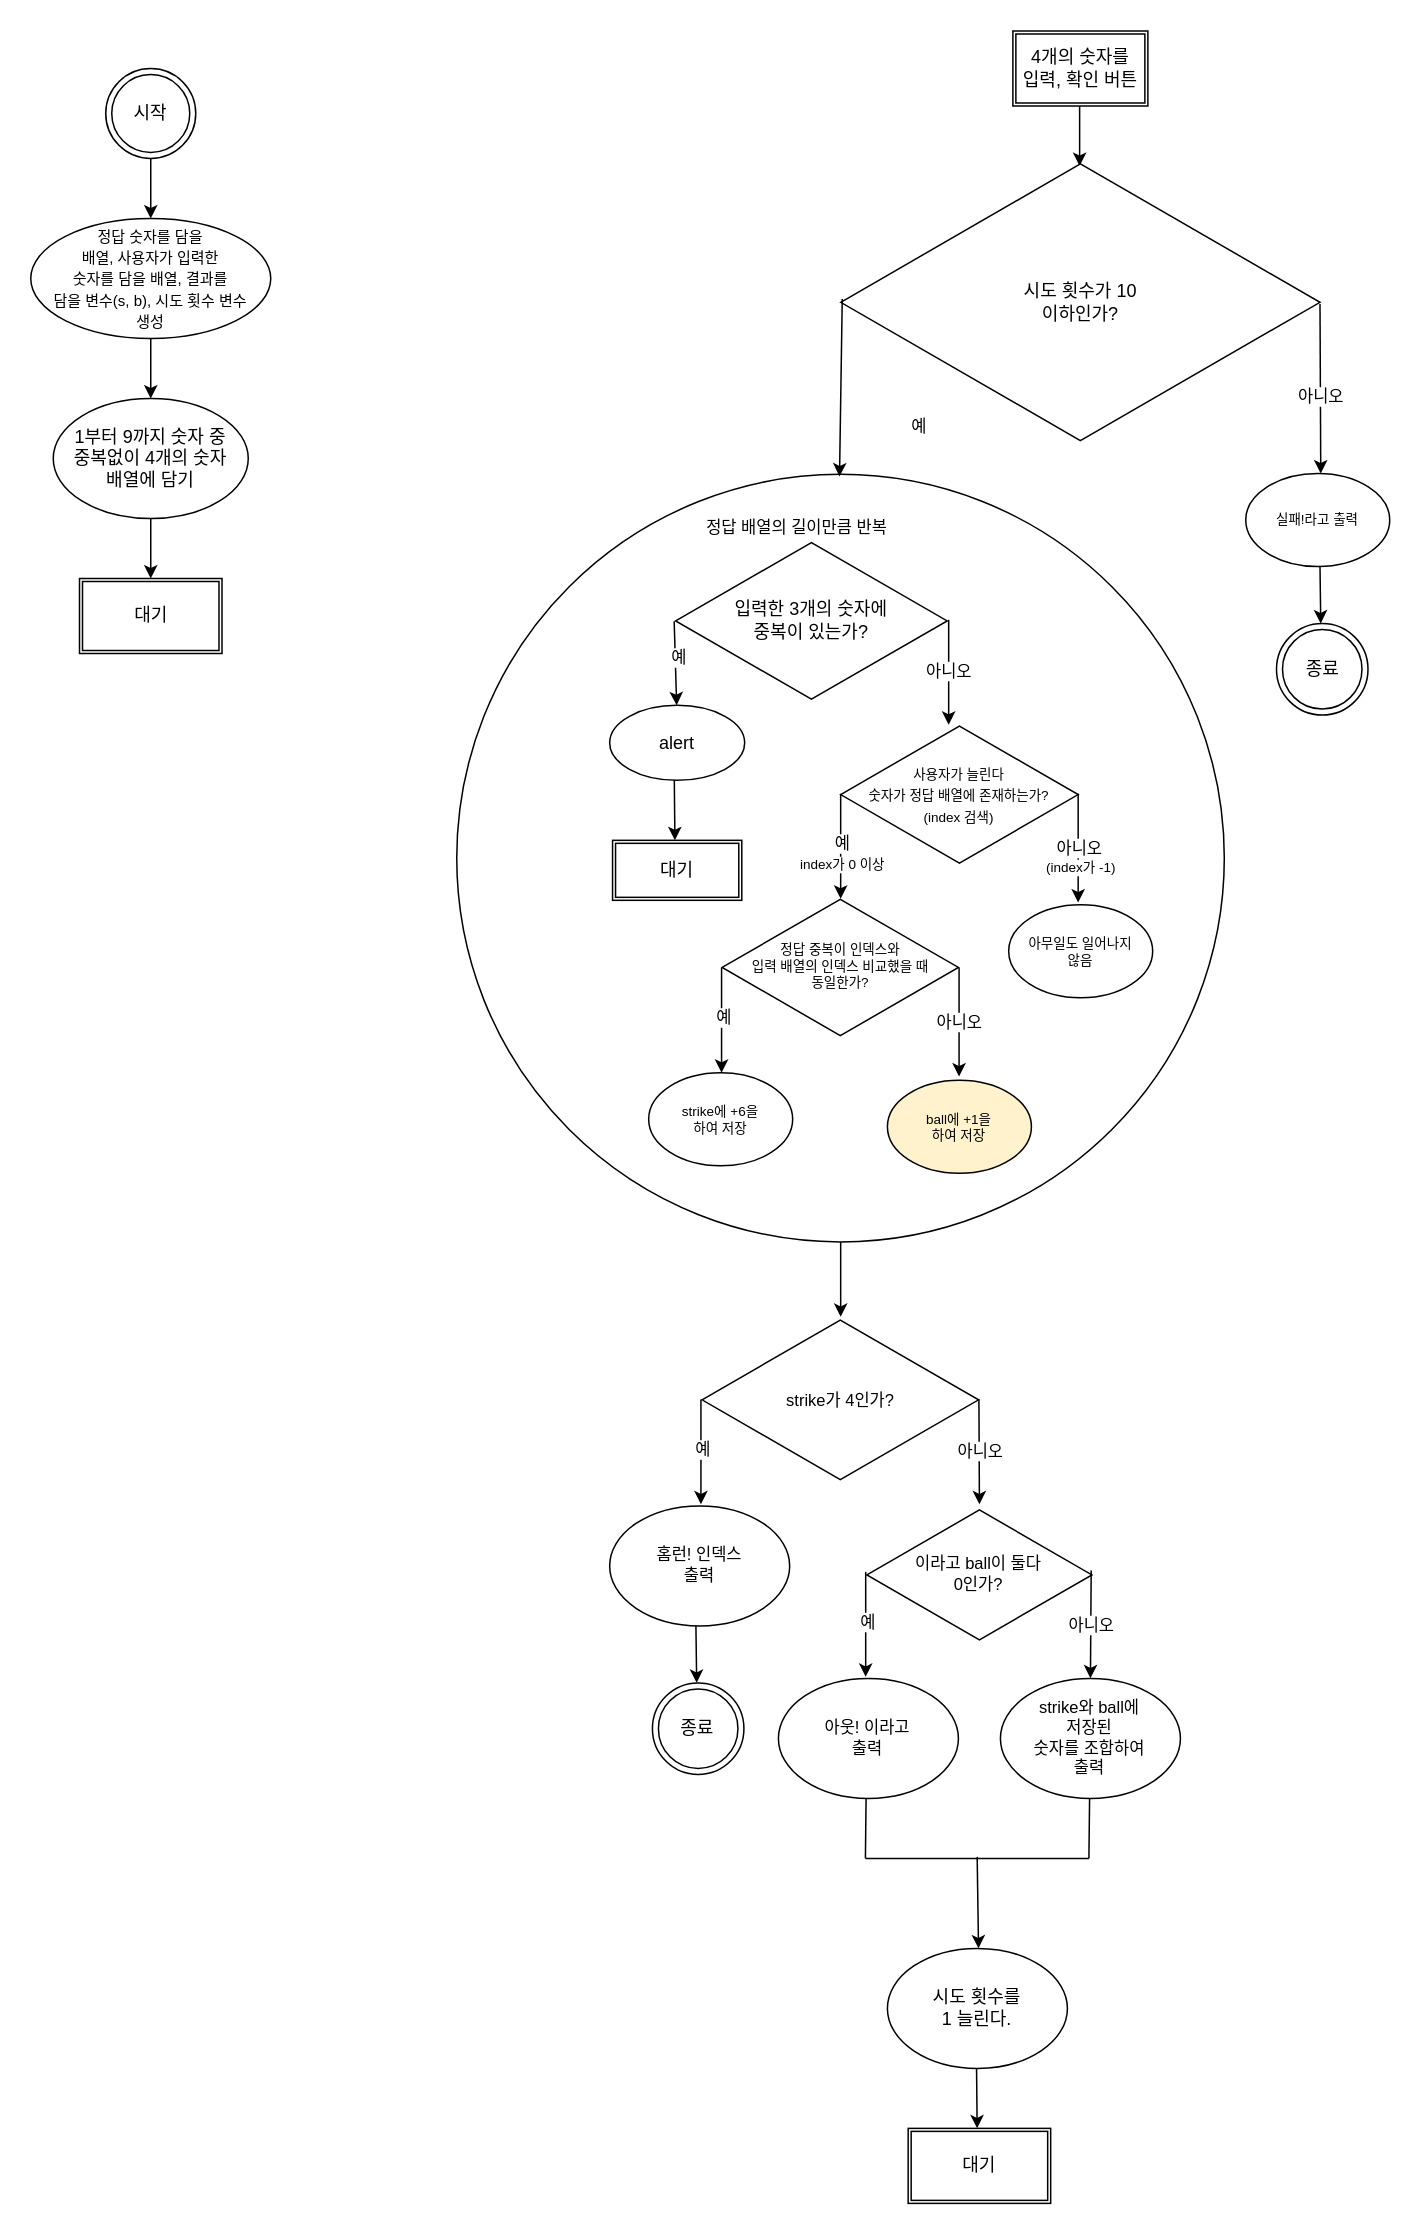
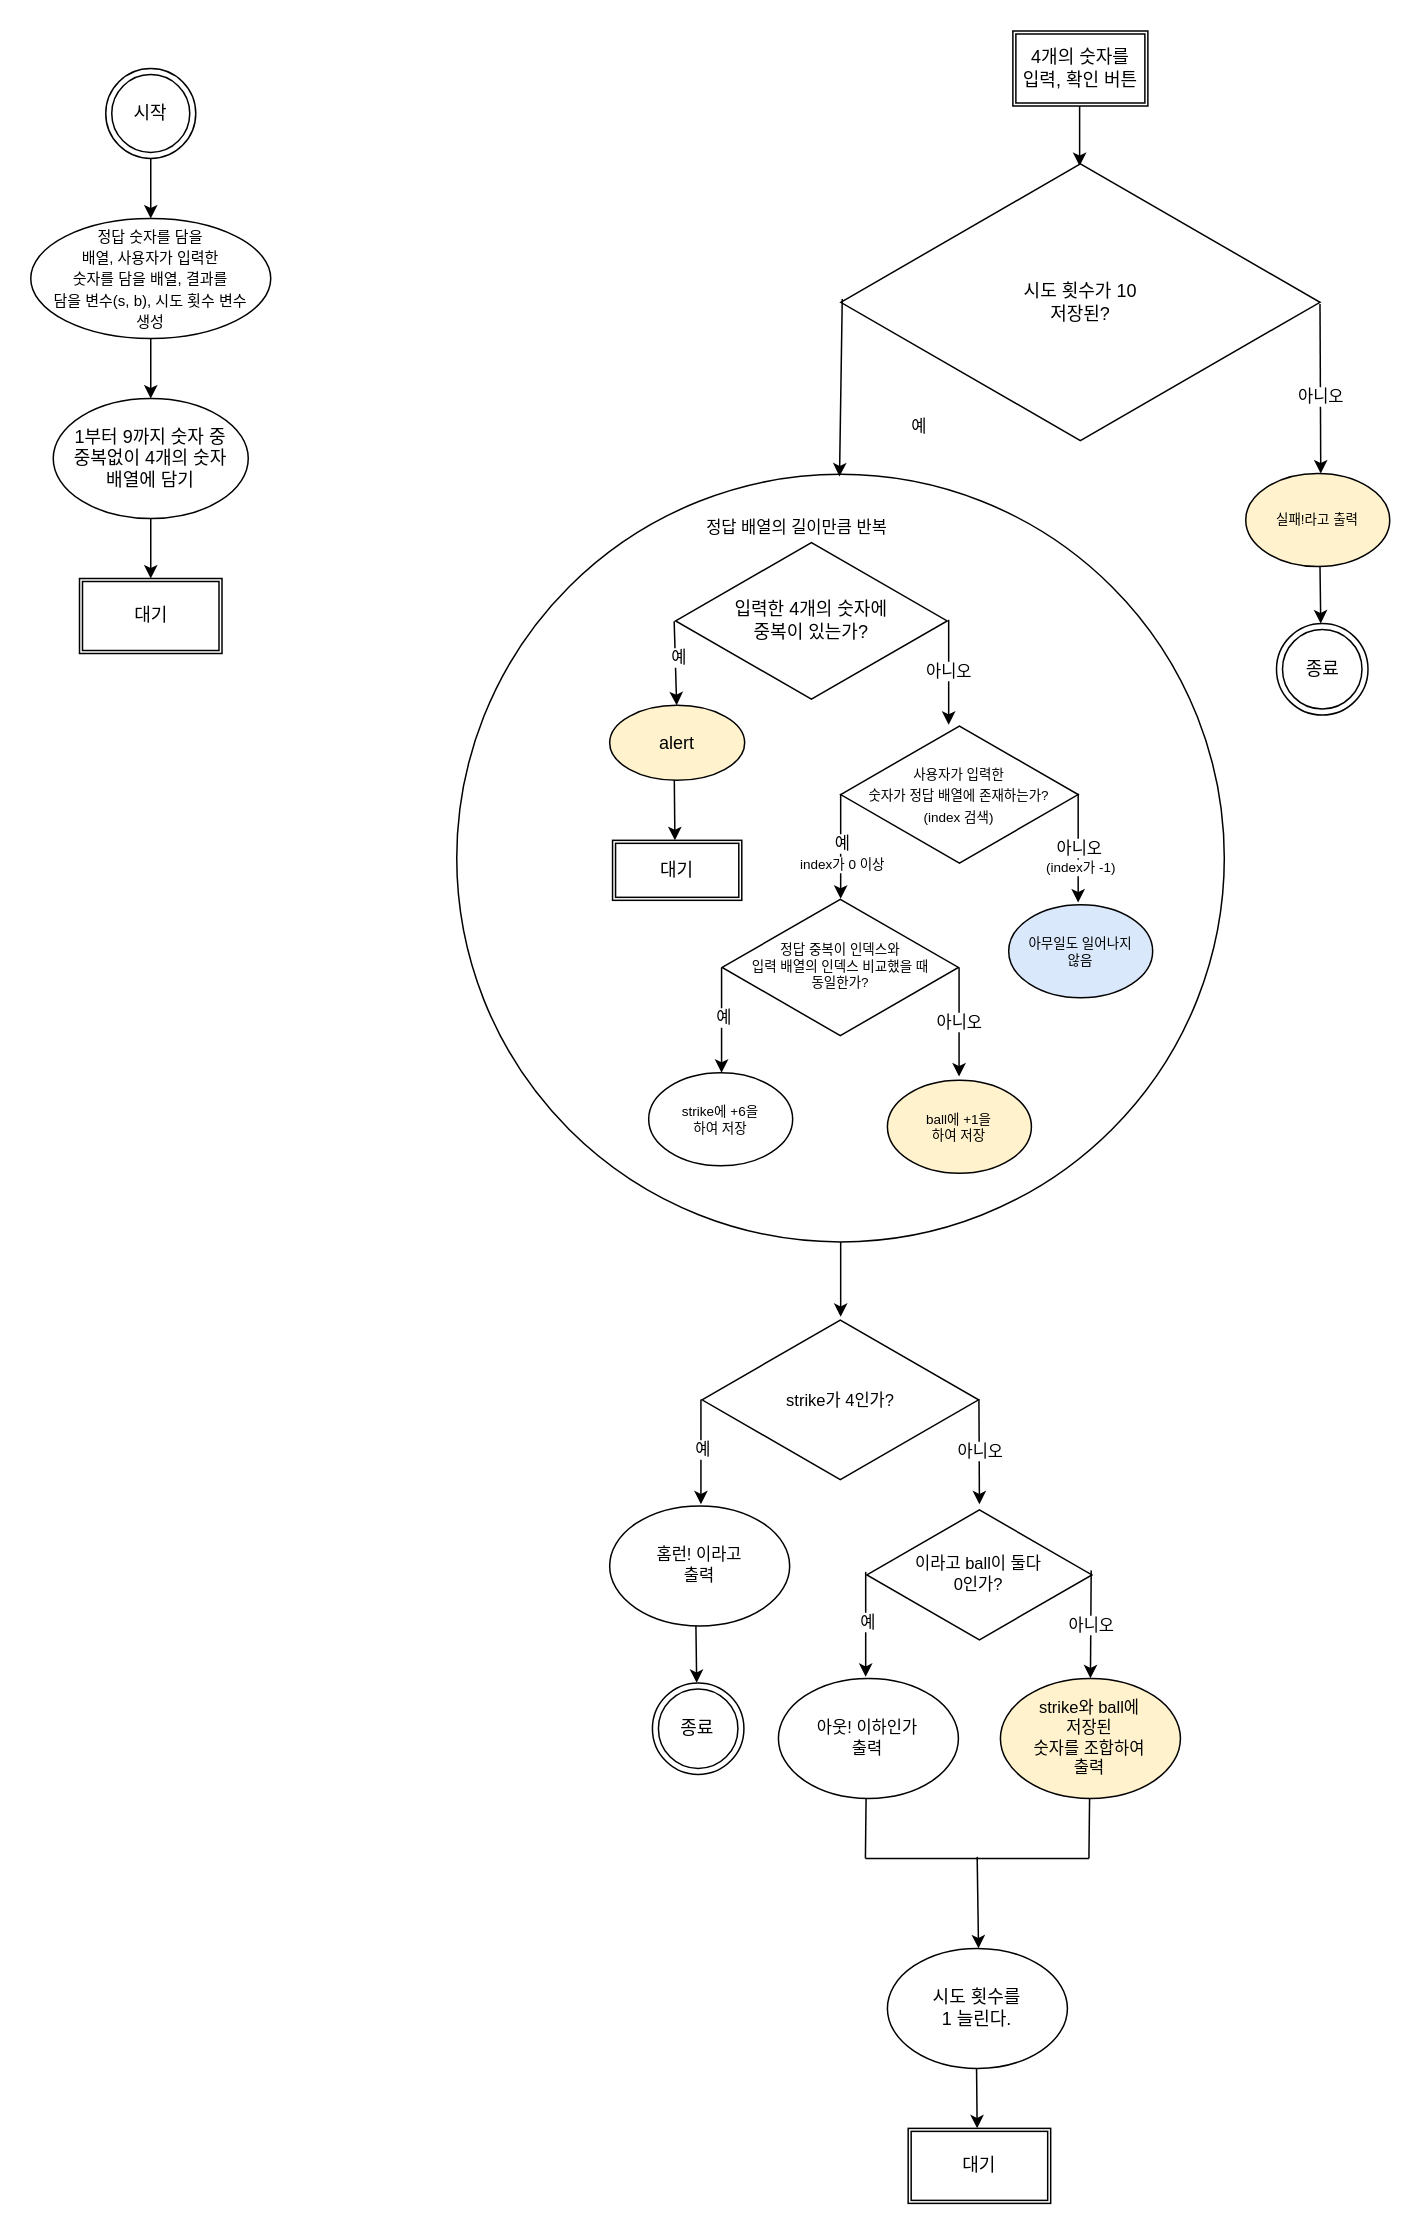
(1081, 302) -> (1081, 302)
(1318, 520) -> (1318, 520)
(812, 620) -> (812, 620)
(677, 743) -> (677, 743)
(959, 794) -> (959, 794)
(1081, 951) -> (1081, 951)
(700, 1565) -> (700, 1565)
(868, 1738) -> (868, 1738)
(1090, 1738) -> (1090, 1738)
